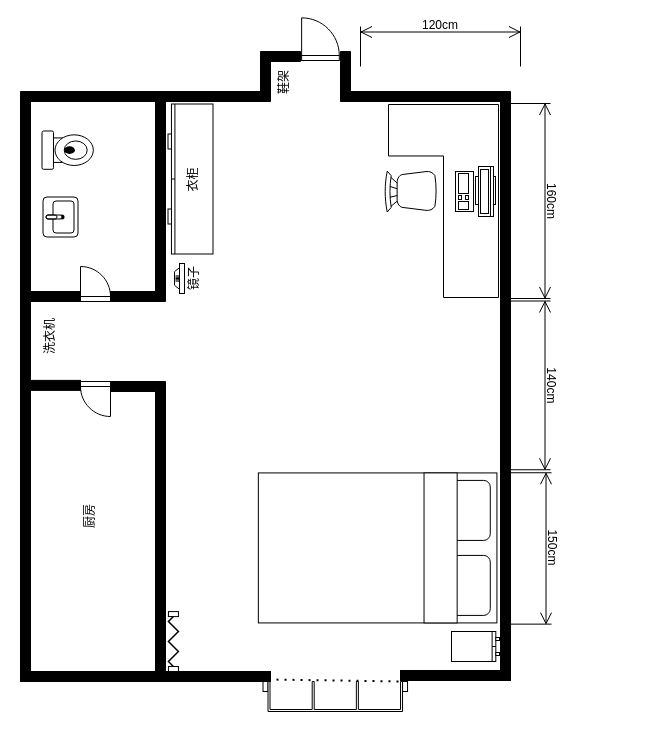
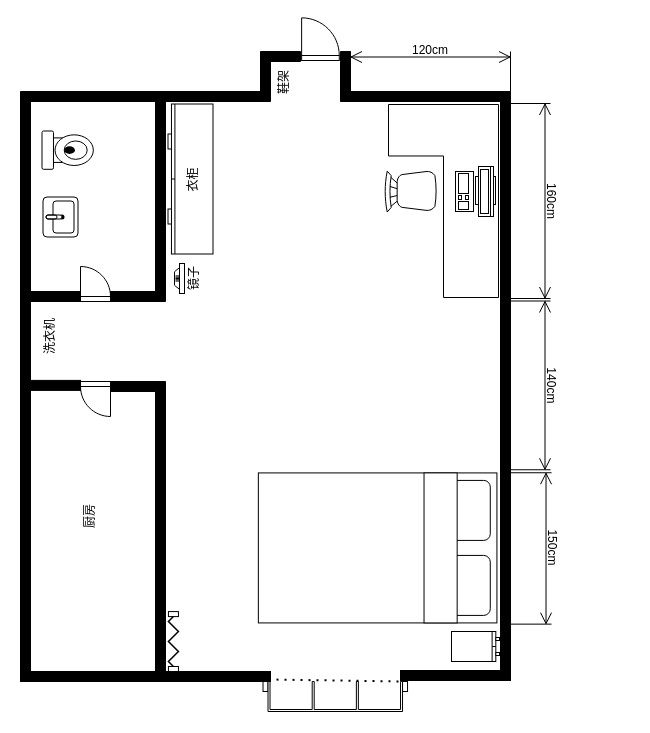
(441, 47) -> (431, 72)
